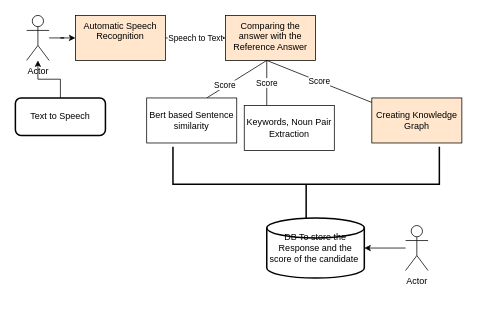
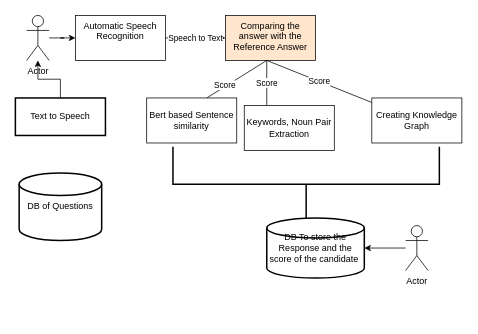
(120, 38) -> (120, 38)
(167, 38) -> (167, 38)
(60, 117) -> (60, 117)
(417, 120) -> (417, 120)
none -> (60, 207)
